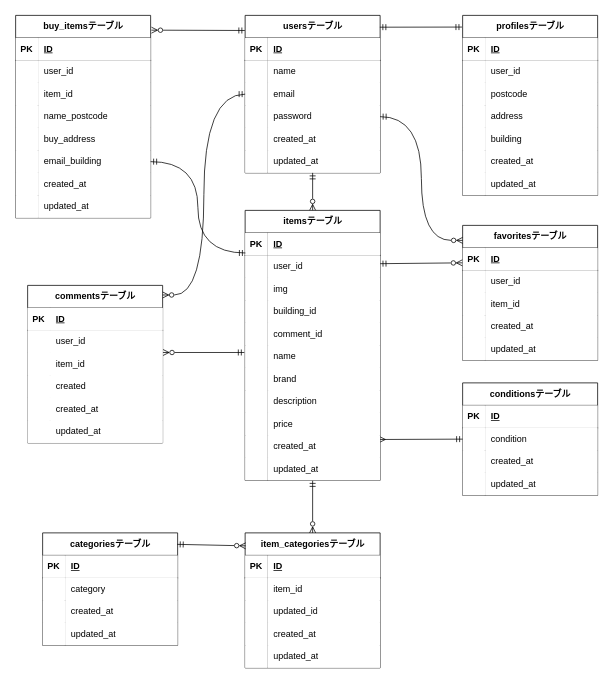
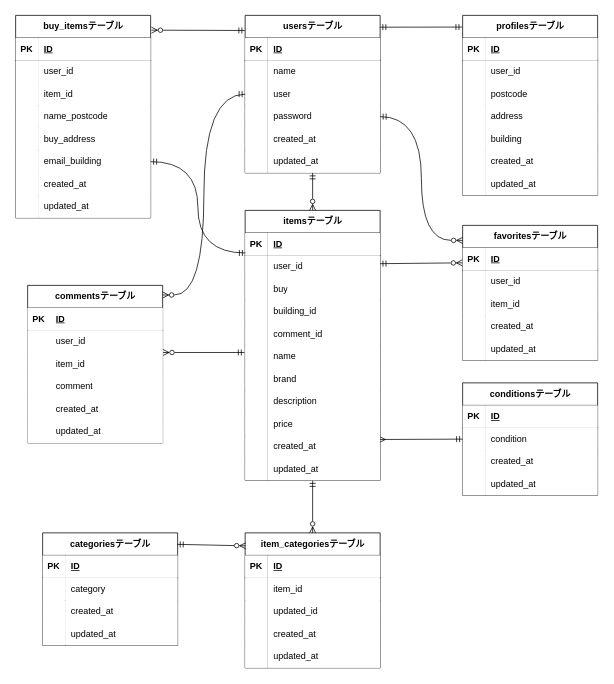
(284, 94) -> (283, 94)
(280, 289) -> (281, 289)
(74, 387) -> (74, 387)
